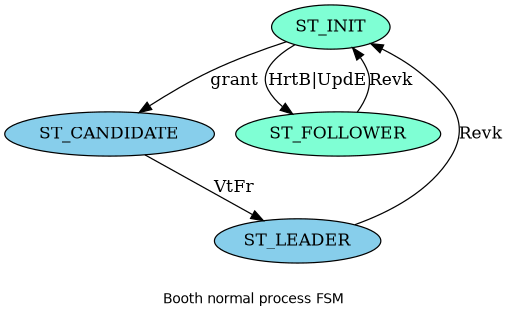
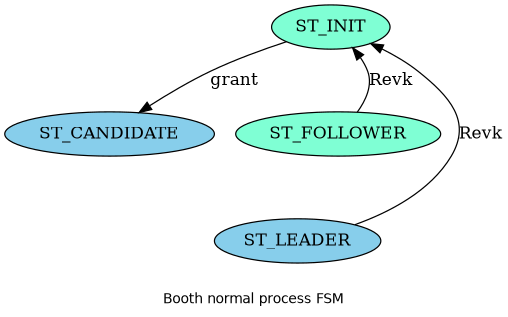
(267, 72) -> none
(199, 185) -> none
